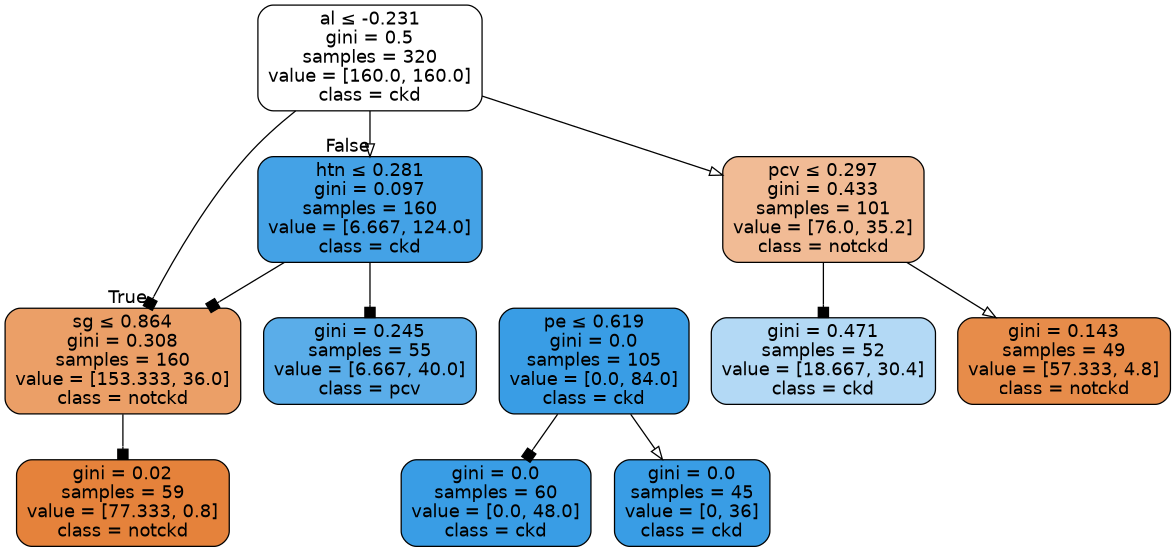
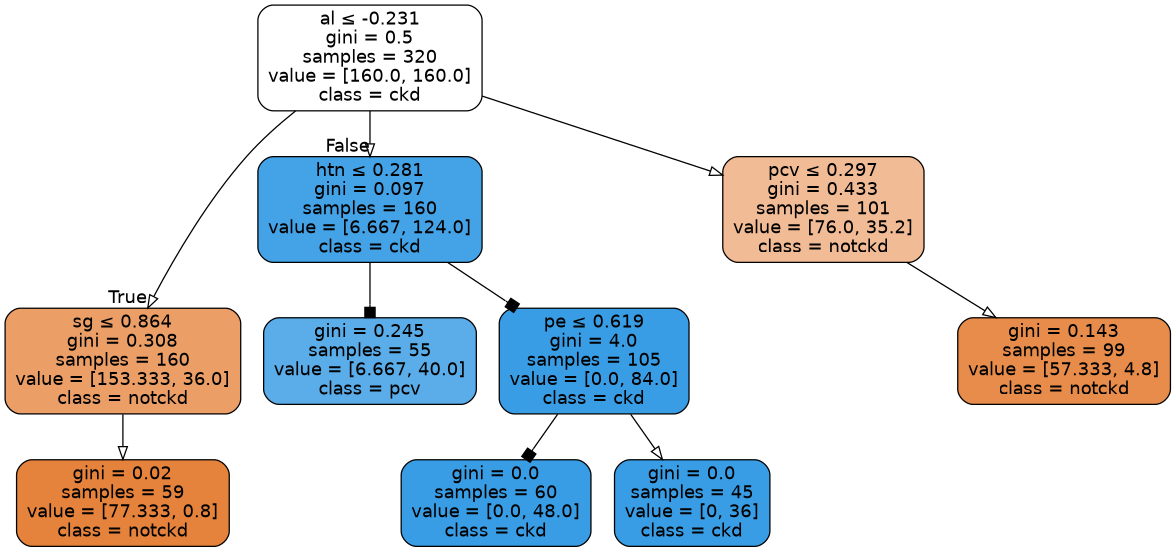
(215, 196) -> (215, 196)
(252, 282) -> (477, 282)
(594, 341) -> (594, 341)
(1064, 351) -> (1064, 351)
(823, 361) -> none
(123, 430) -> (123, 430)
